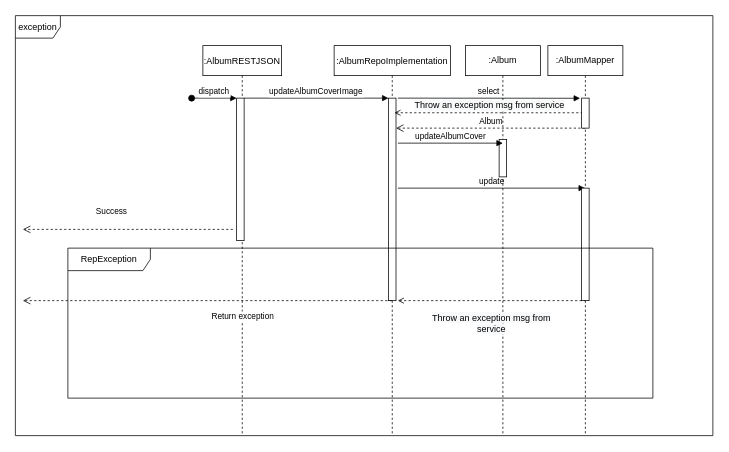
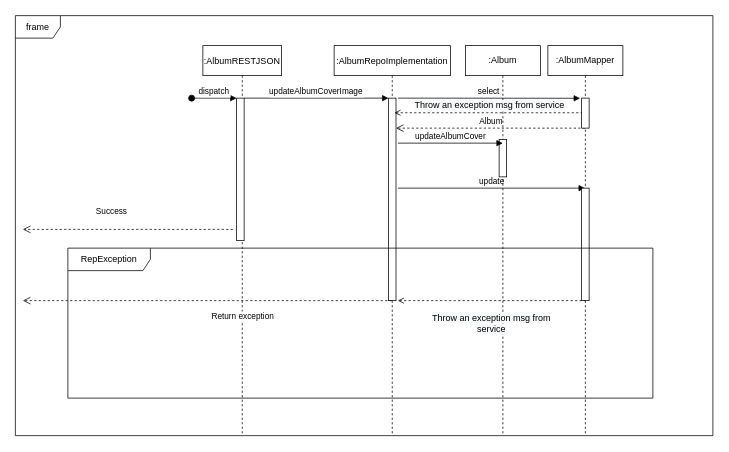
(38, 27) -> (38, 27)
